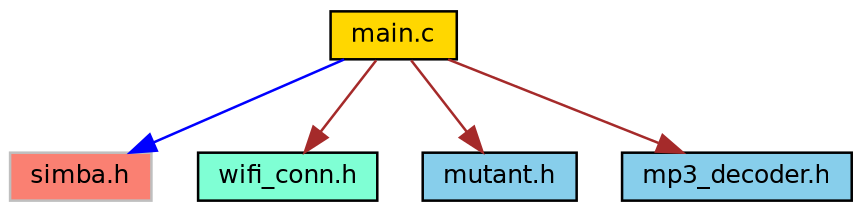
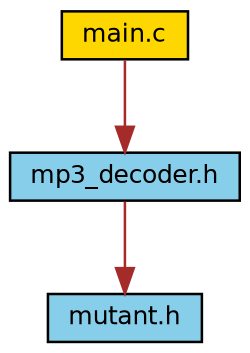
(439, 96) -> (125, 235)
(81, 177) -> none
(288, 177) -> none
